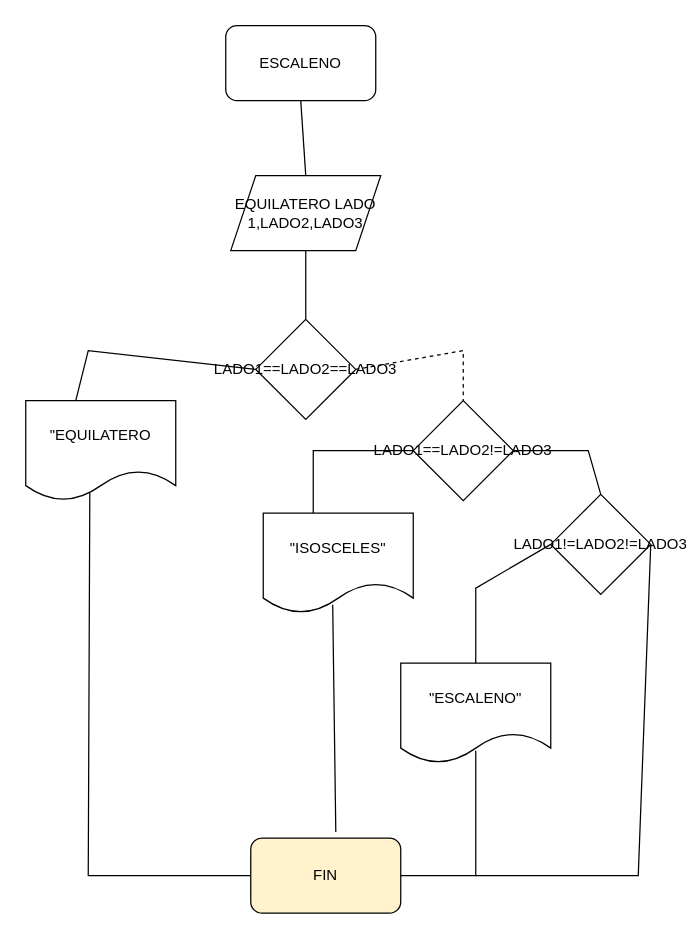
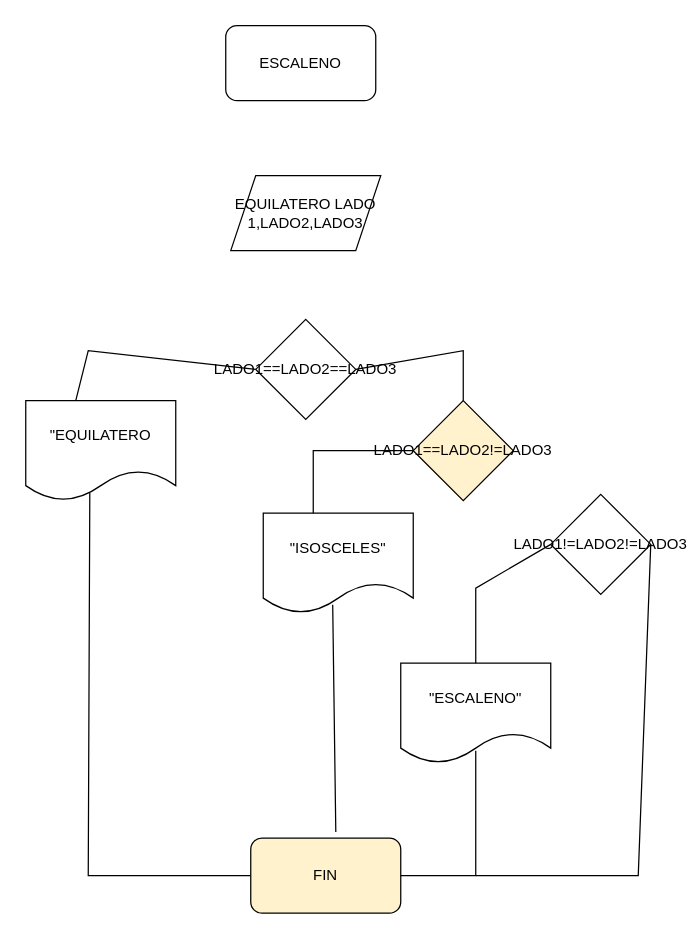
(303, 138) -> none
(306, 285) -> none
(449, 353) -> (449, 353)
(463, 451) -> (463, 451)
(573, 451) -> none
